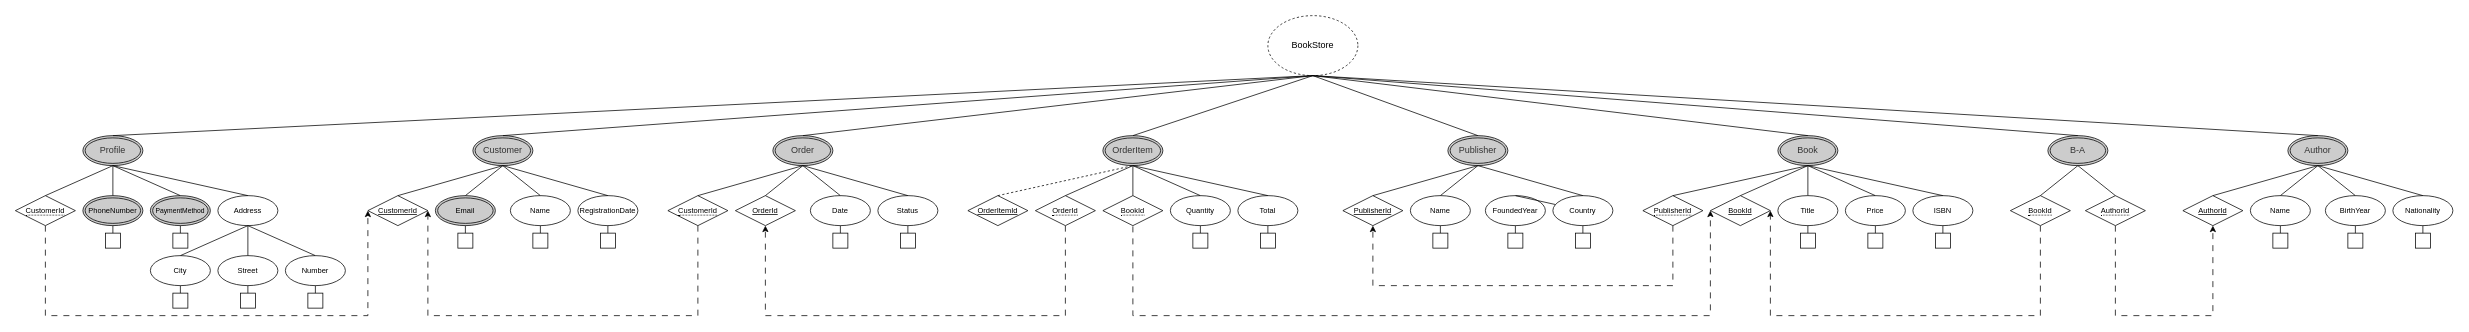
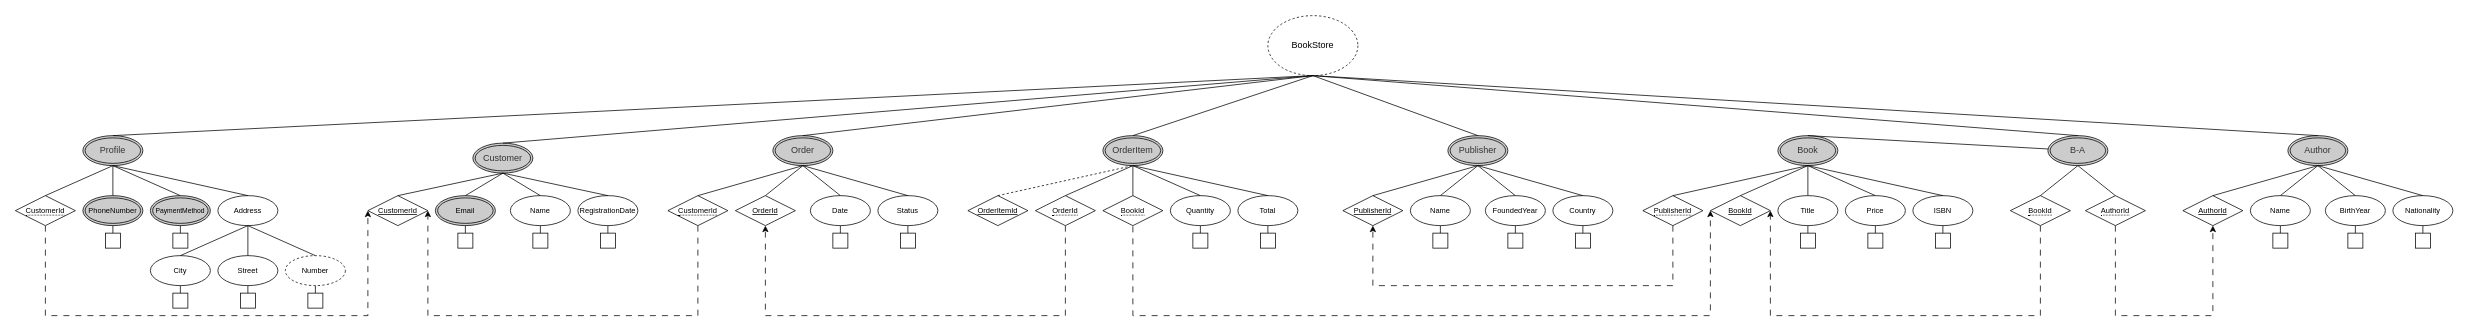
(1563, 106) -> (1933, 142)
(503, 150) -> (503, 158)
(1535, 200) -> (1497, 181)
(315, 270) -> (315, 270)
